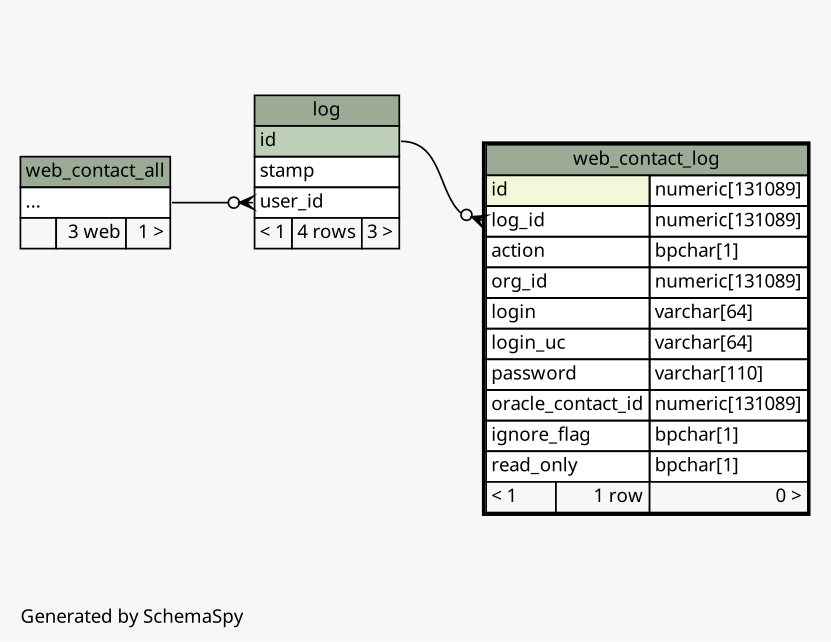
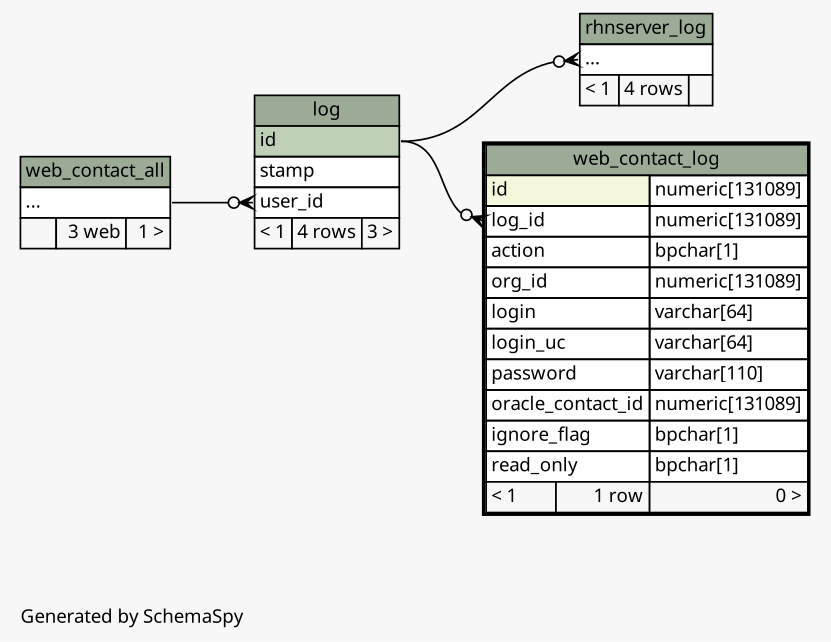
none -> (646, 60)
